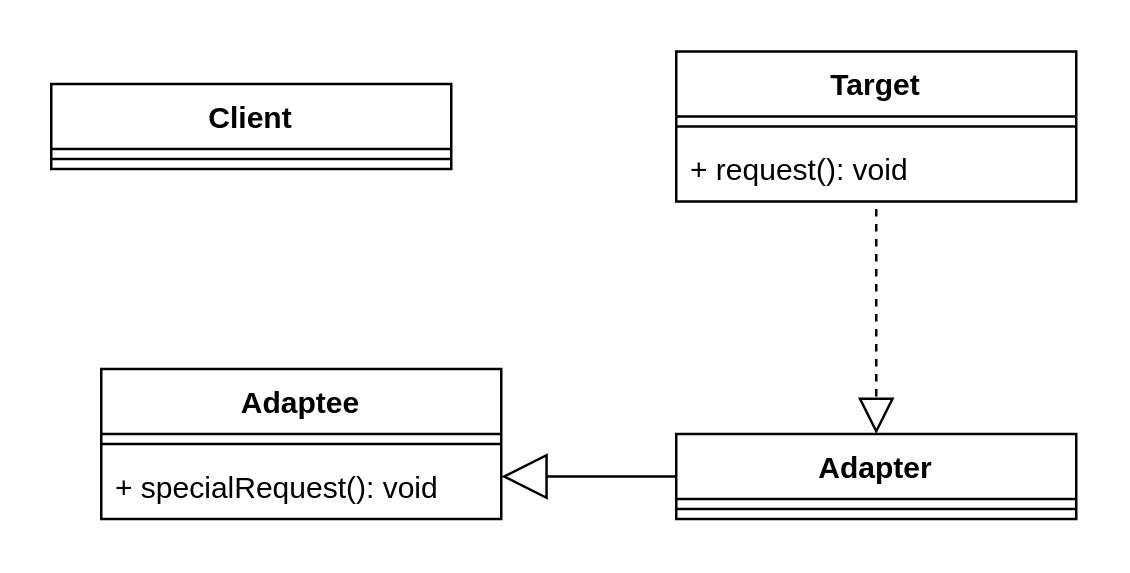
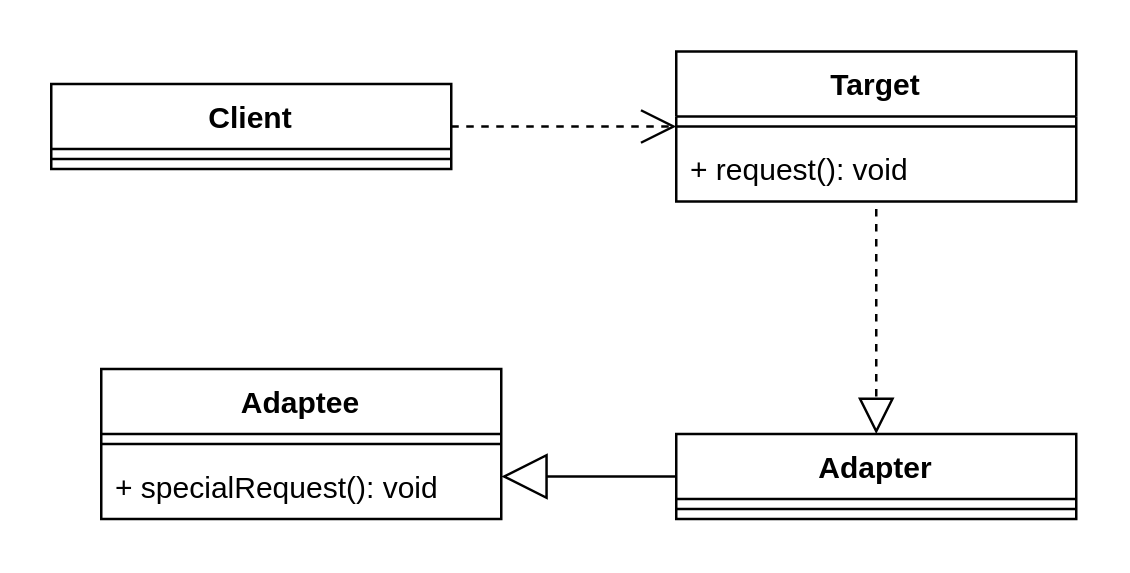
none -> (560, 126)
